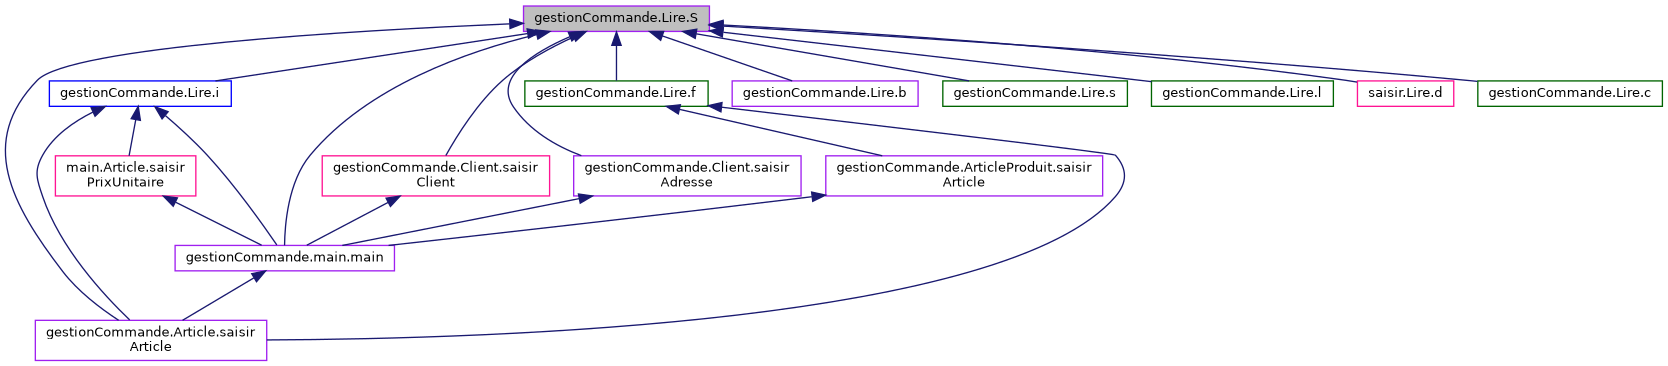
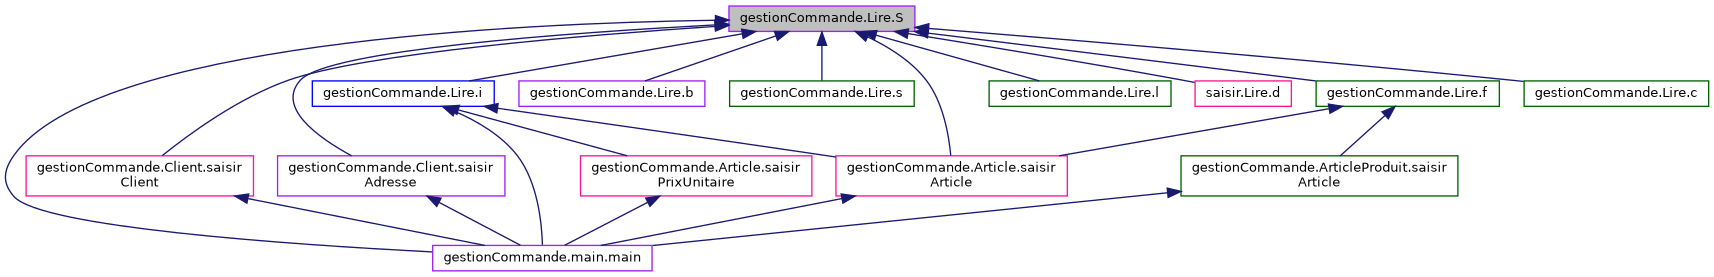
(126, 176) -> (696, 176)
(964, 176) -> (1319, 176)
(218, 299) -> (721, 222)
(151, 340) -> (952, 176)
